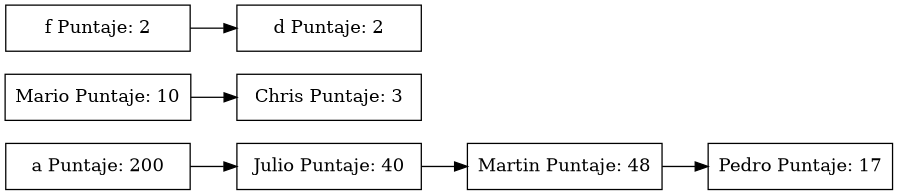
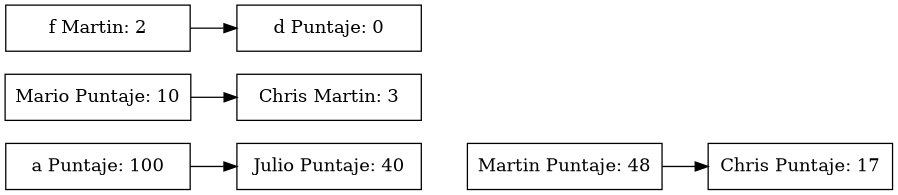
(98, 28) -> (98, 28)
(329, 28) -> (329, 28)
(329, 97) -> (329, 97)
(98, 166) -> (98, 166)
(438, 166) -> none
(800, 166) -> (800, 166)
